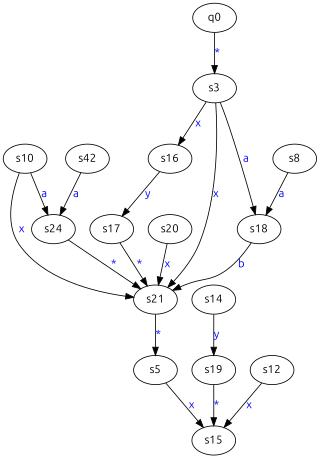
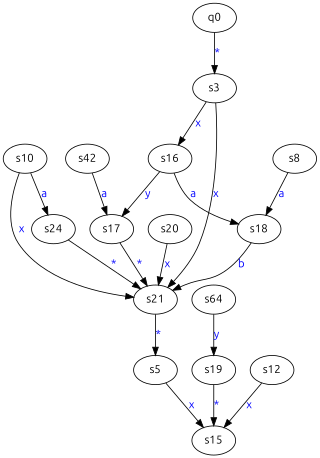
(238, 154) -> (196, 205)
(72, 190) -> (98, 190)
(214, 300) -> (214, 300)
